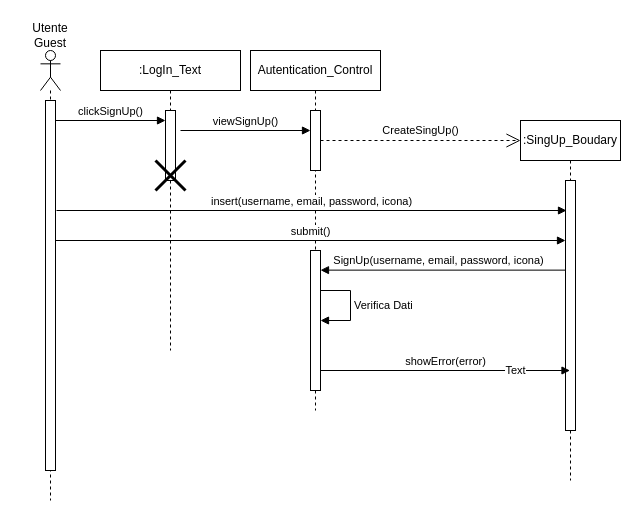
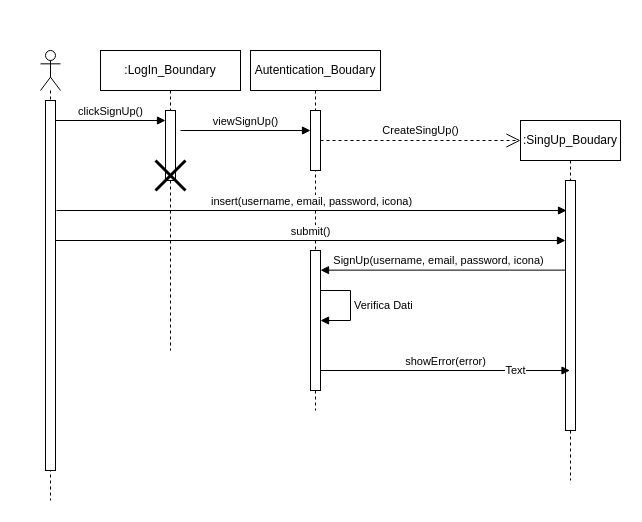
(51, 36) -> none
(171, 71) -> (171, 71)
(316, 71) -> (316, 71)
